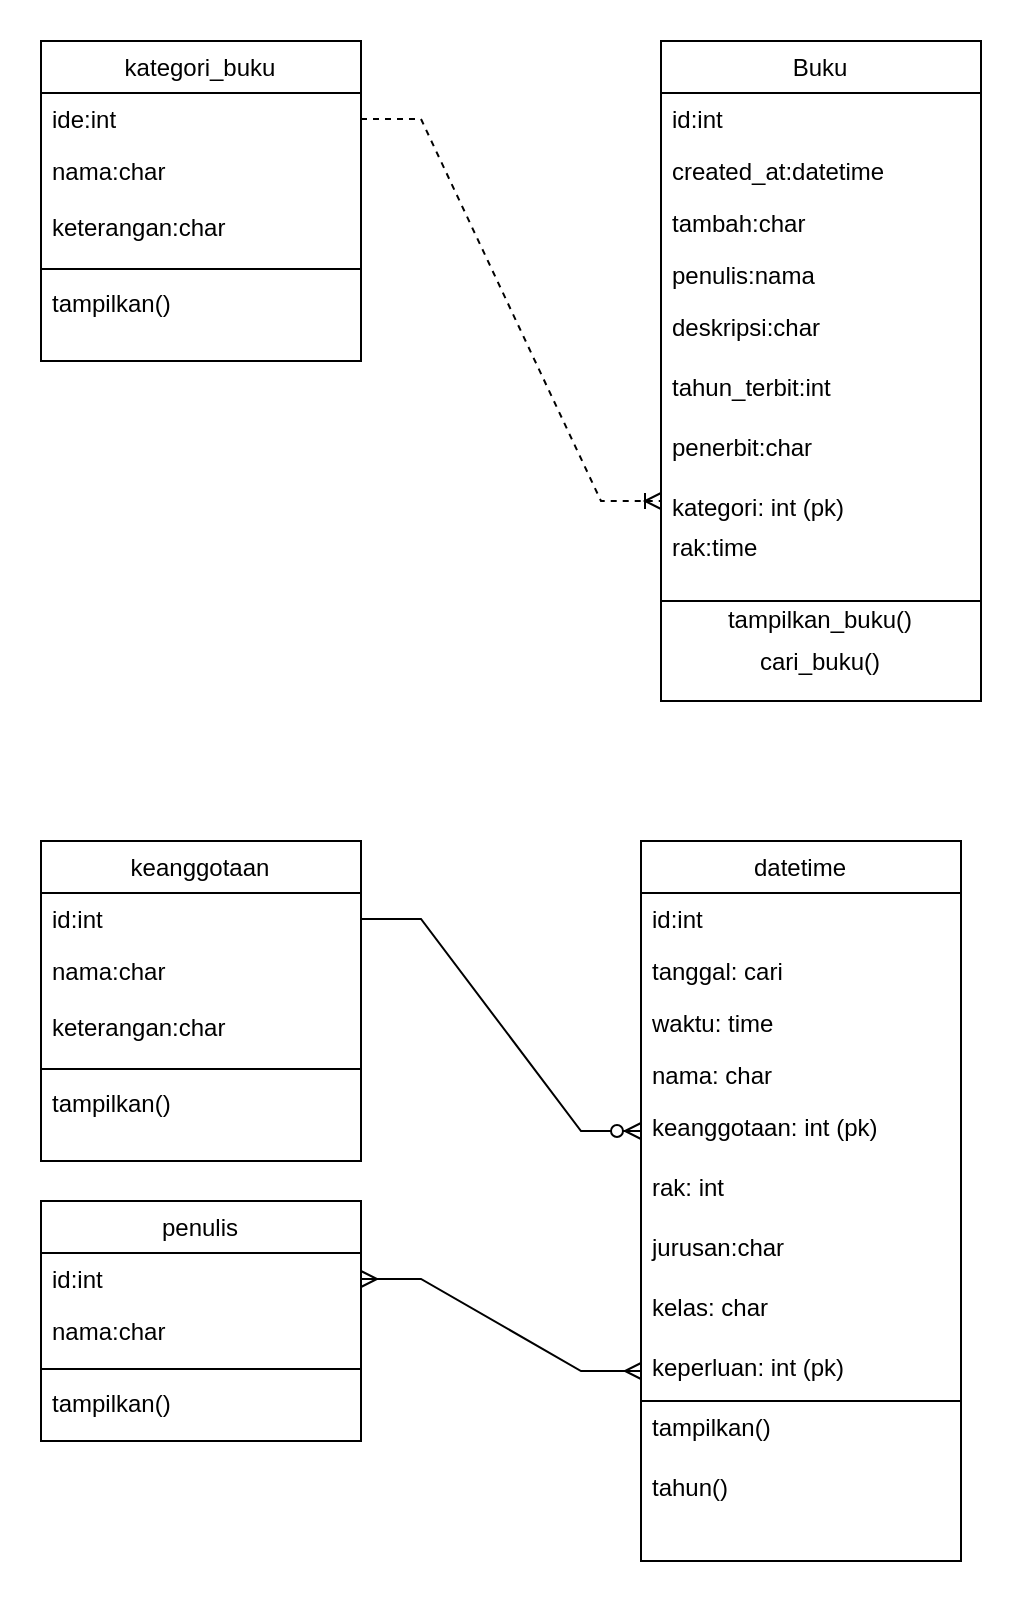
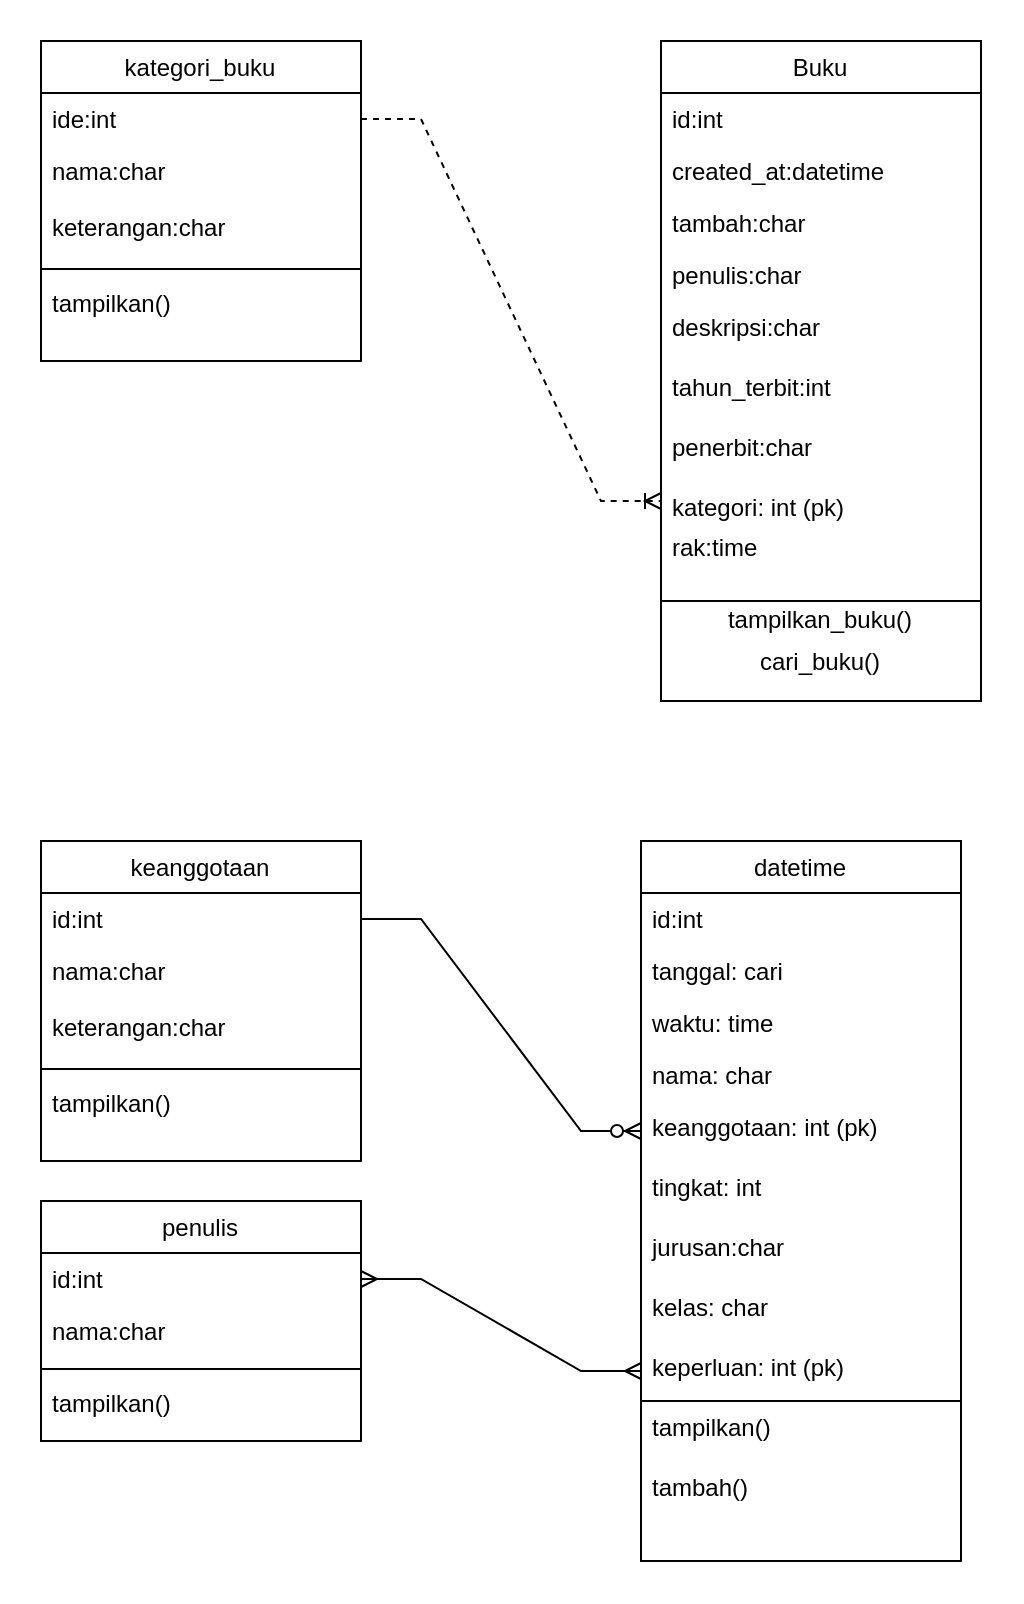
(743, 276) -> (743, 276)
(696, 1188) -> (720, 1188)
(699, 1488) -> (706, 1488)
